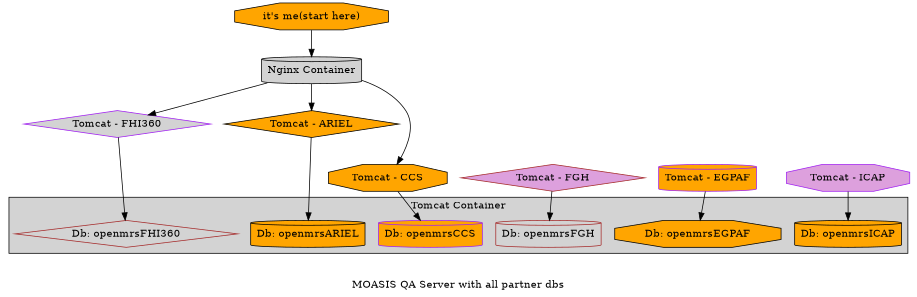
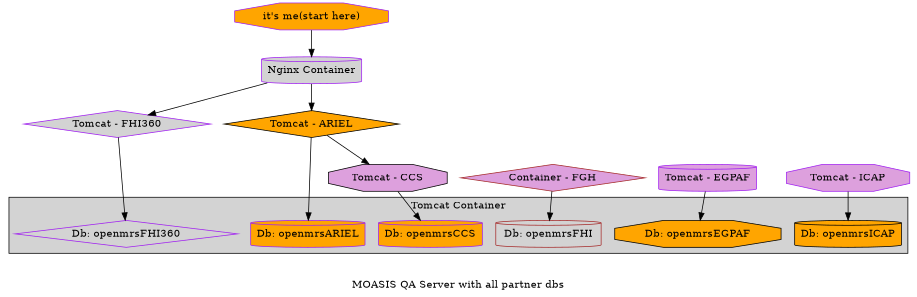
(312, 16) -> (312, 16)
(312, 70) -> (312, 70)
(404, 109) -> (345, 148)
(388, 178) -> (388, 178)
(553, 178) -> (553, 178)
(708, 178) -> (708, 178)
(126, 234) -> (126, 234)
(308, 234) -> (308, 234)
(548, 234) -> (548, 234)
